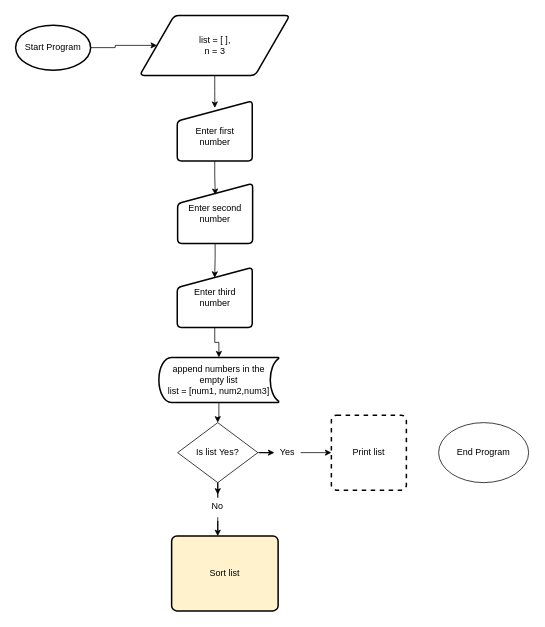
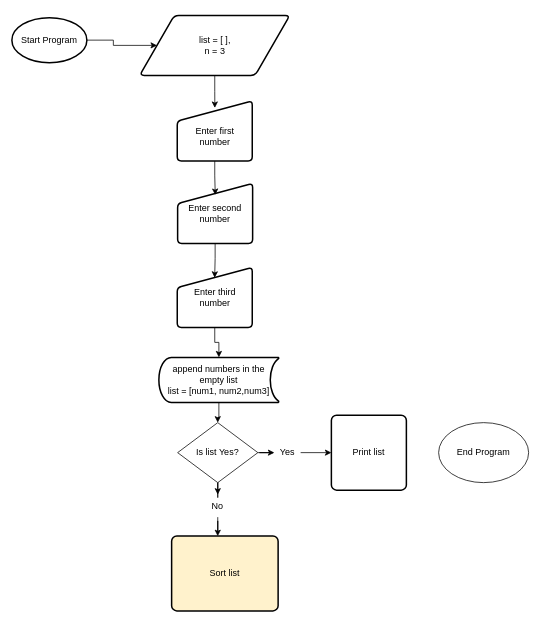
(53, 48) -> (49, 40)
(369, 453) -> (369, 453)
